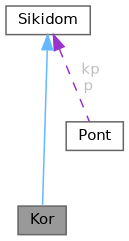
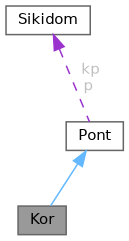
(45, 128) -> (64, 185)
